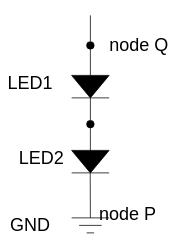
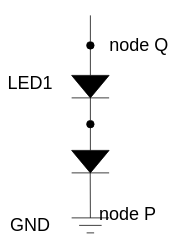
(42, 158) -> none
